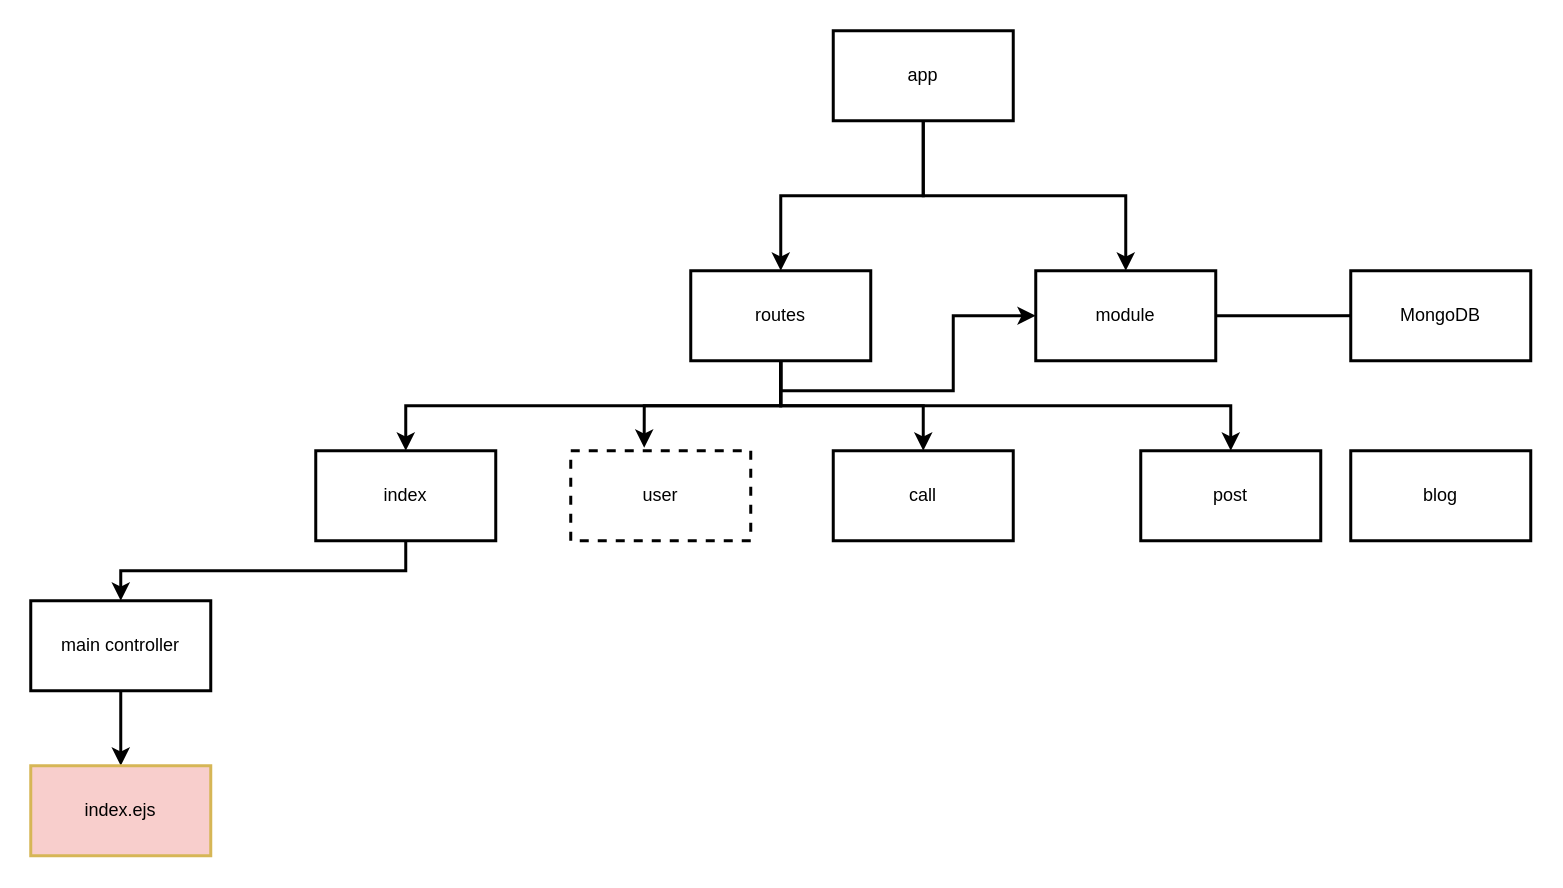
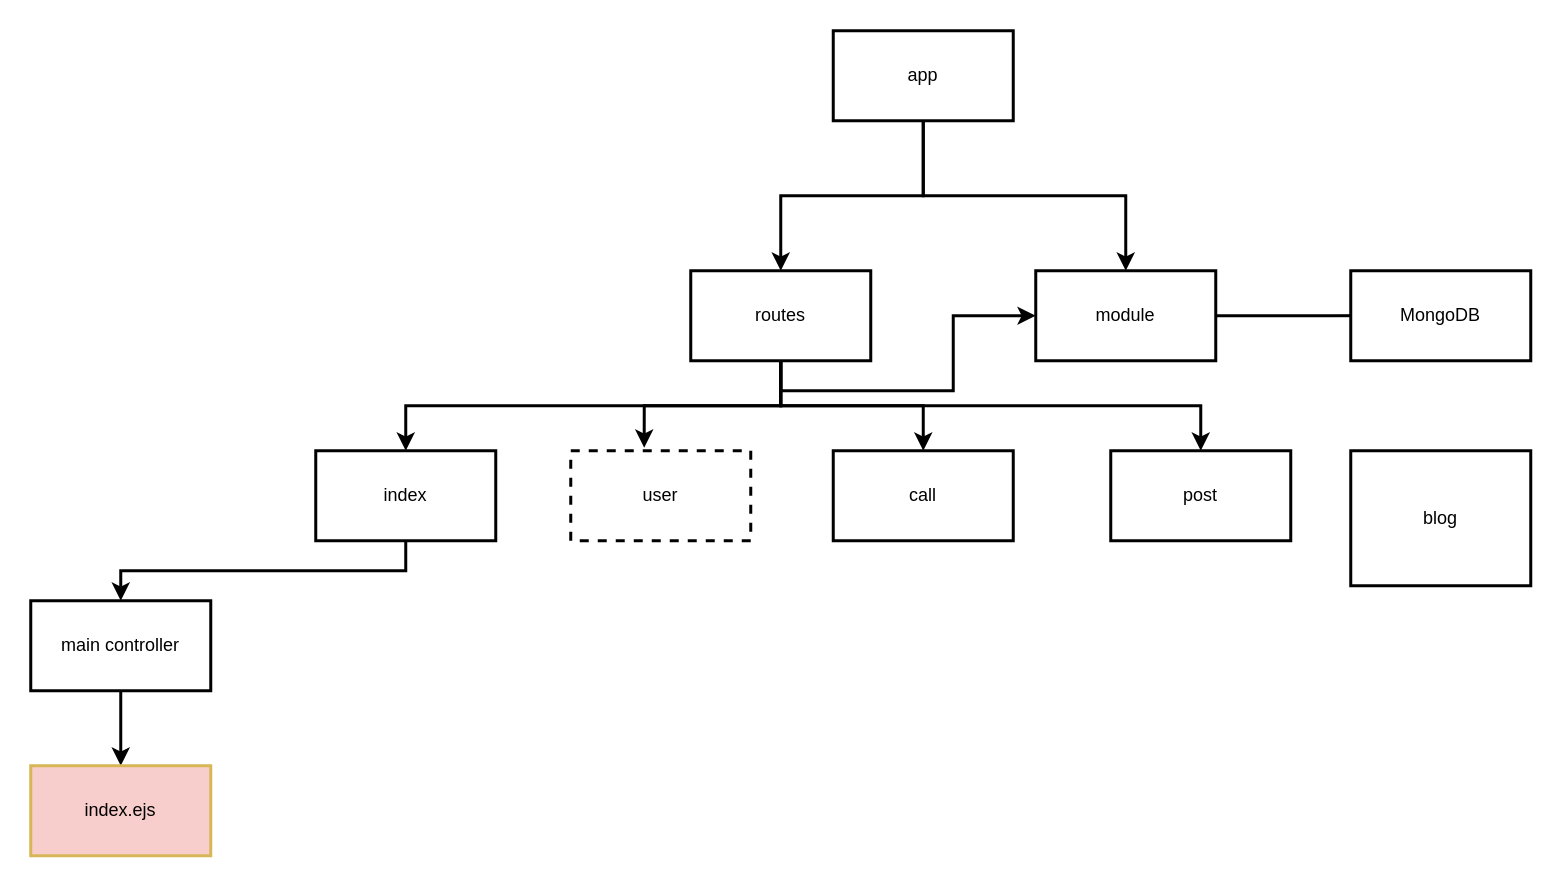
(1231, 496) -> (1201, 496)
(1441, 496) -> (1441, 518)
